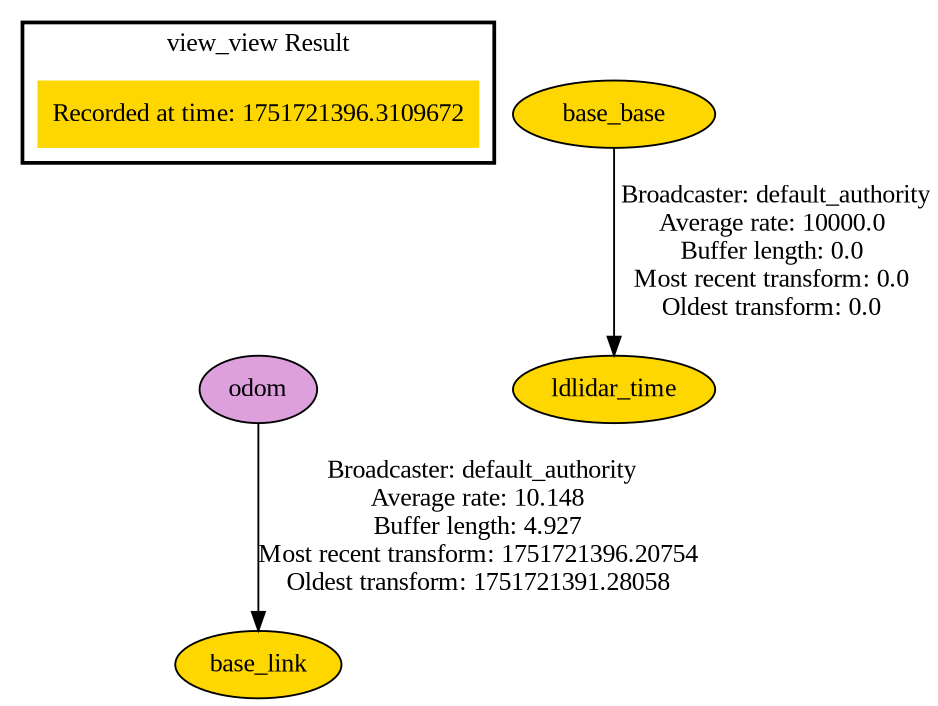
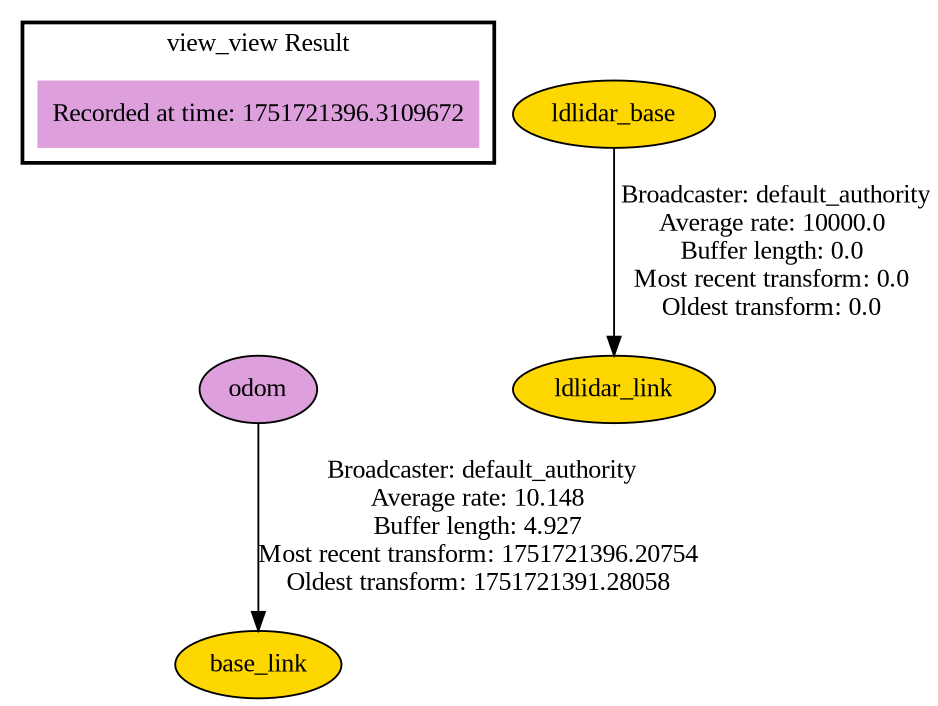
(258, 114) -> (258, 114)
(614, 114) -> (614, 114)
(614, 389) -> (614, 389)
